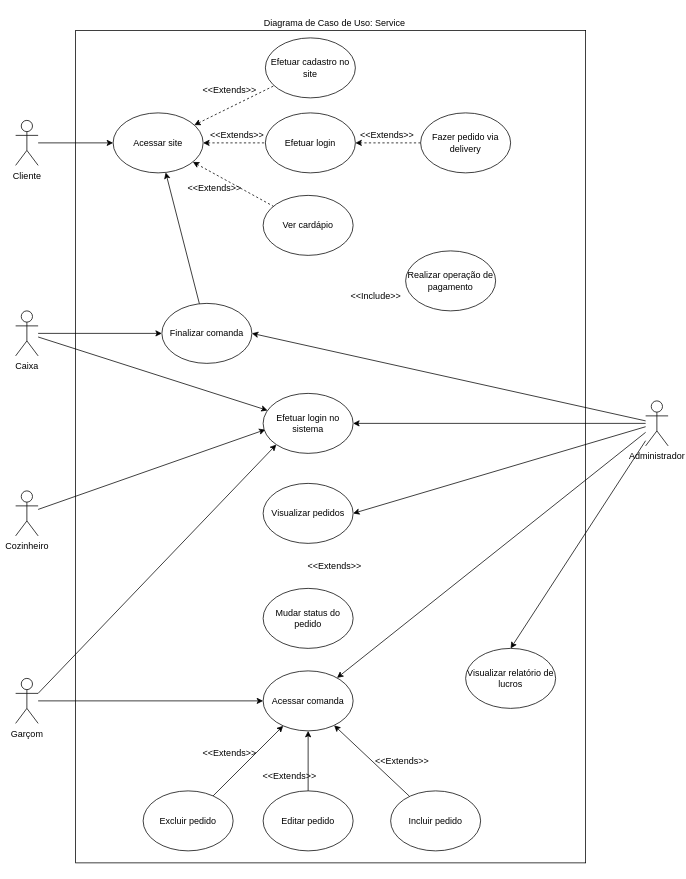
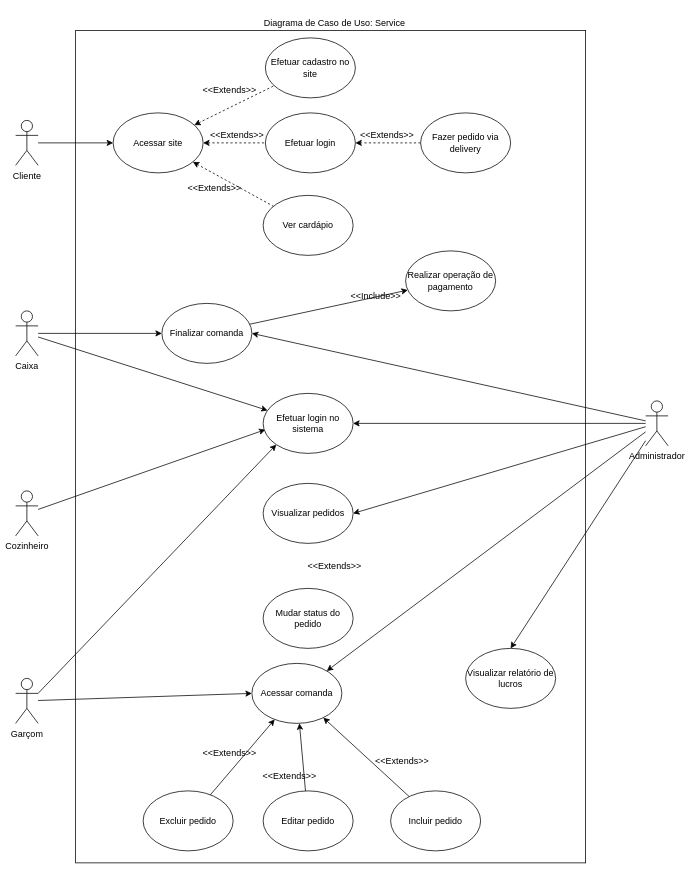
(183, 240) -> (326, 308)
(308, 701) -> (297, 693)
